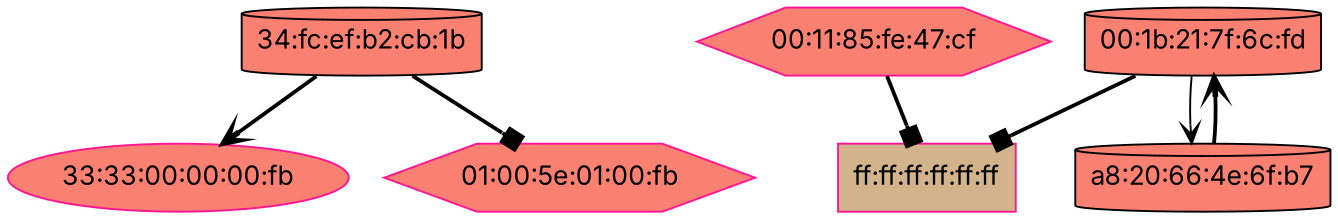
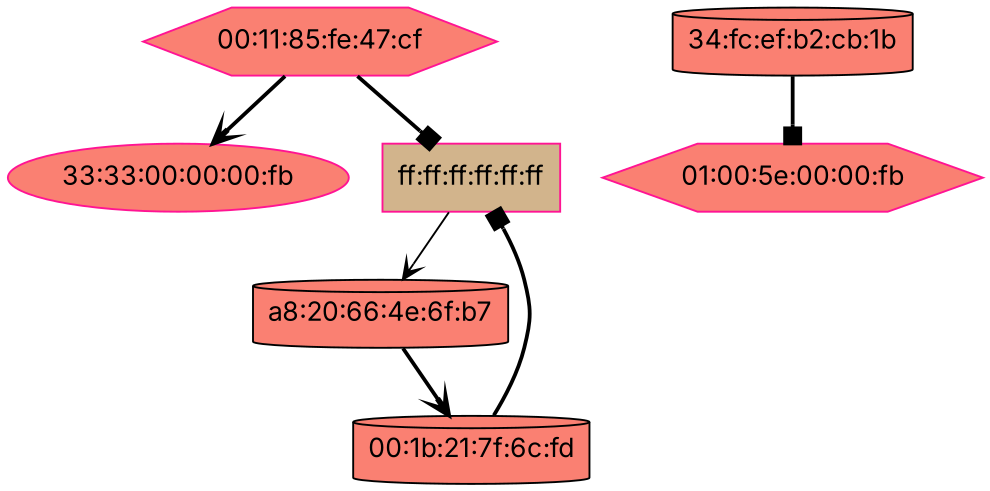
(1190, 100) -> (431, 238)
(277, 105) -> (256, 103)
(570, 178) -> (793, 178)
